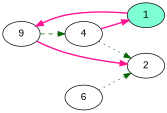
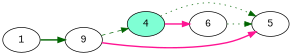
(84, 13) -> (49, 40)
(146, 15) -> (21, 40)
(112, 26) -> (174, 24)
(84, 34) -> (146, 24)
(146, 66) -> (270, 24)
